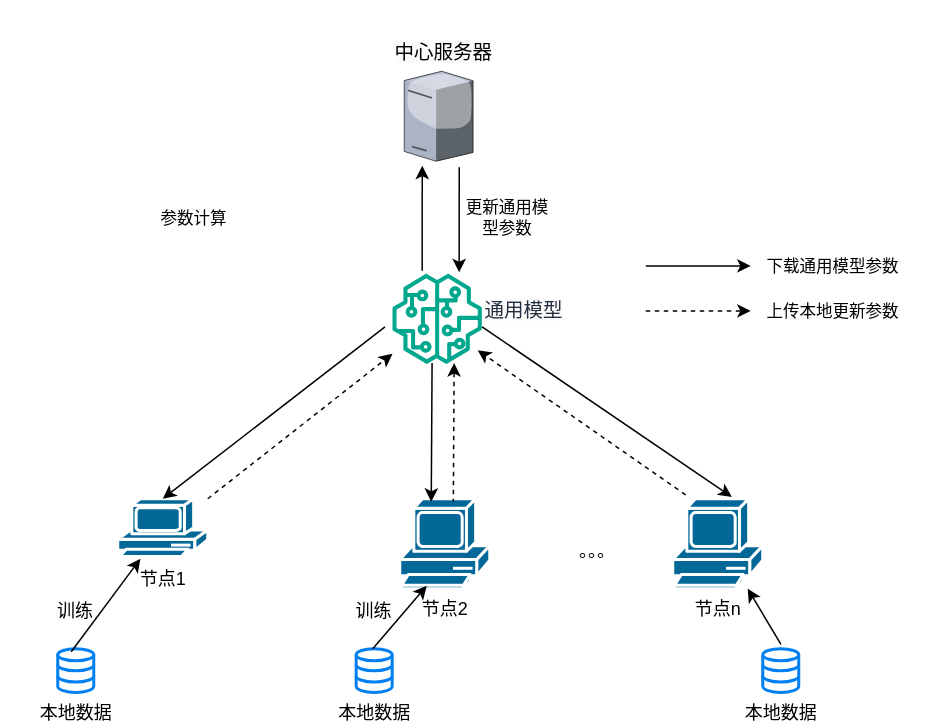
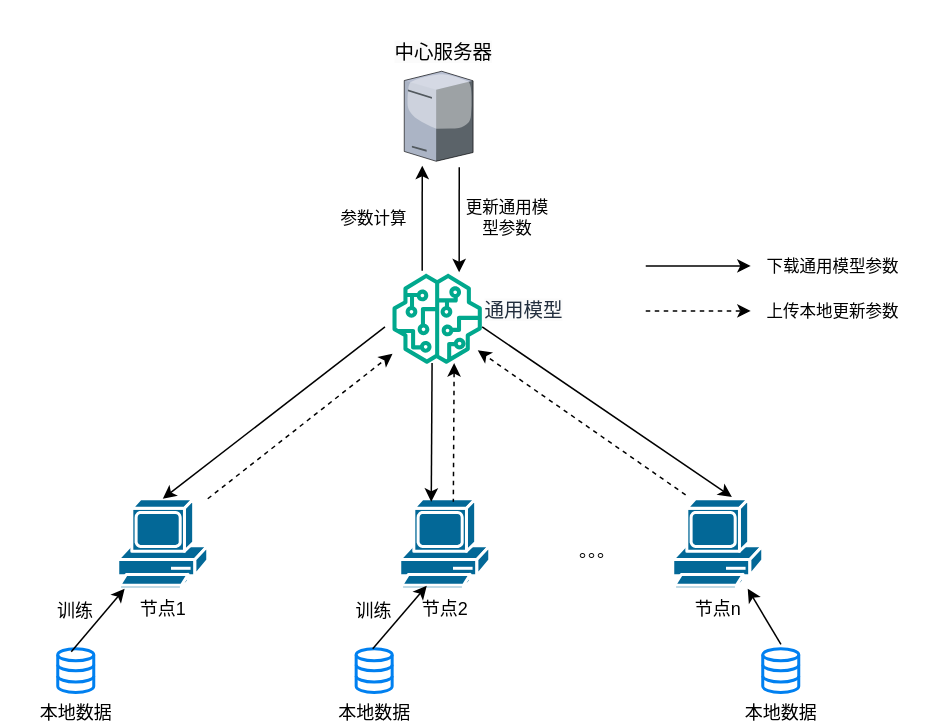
(194, 218) -> (374, 218)
(163, 529) -> (163, 544)
